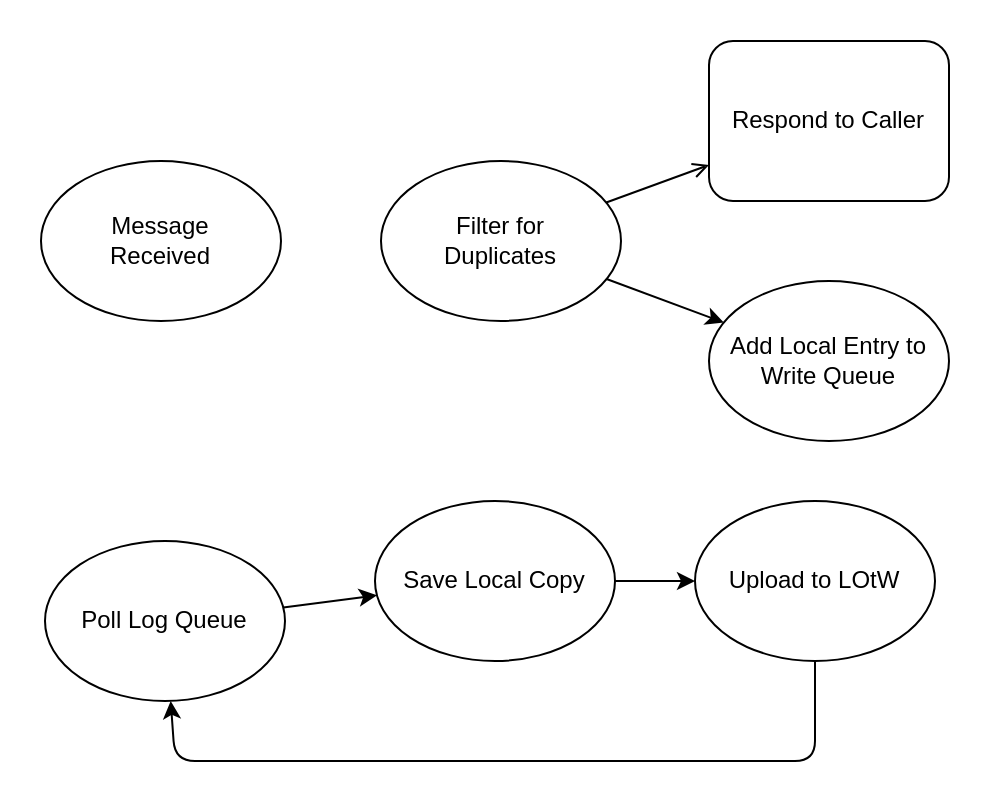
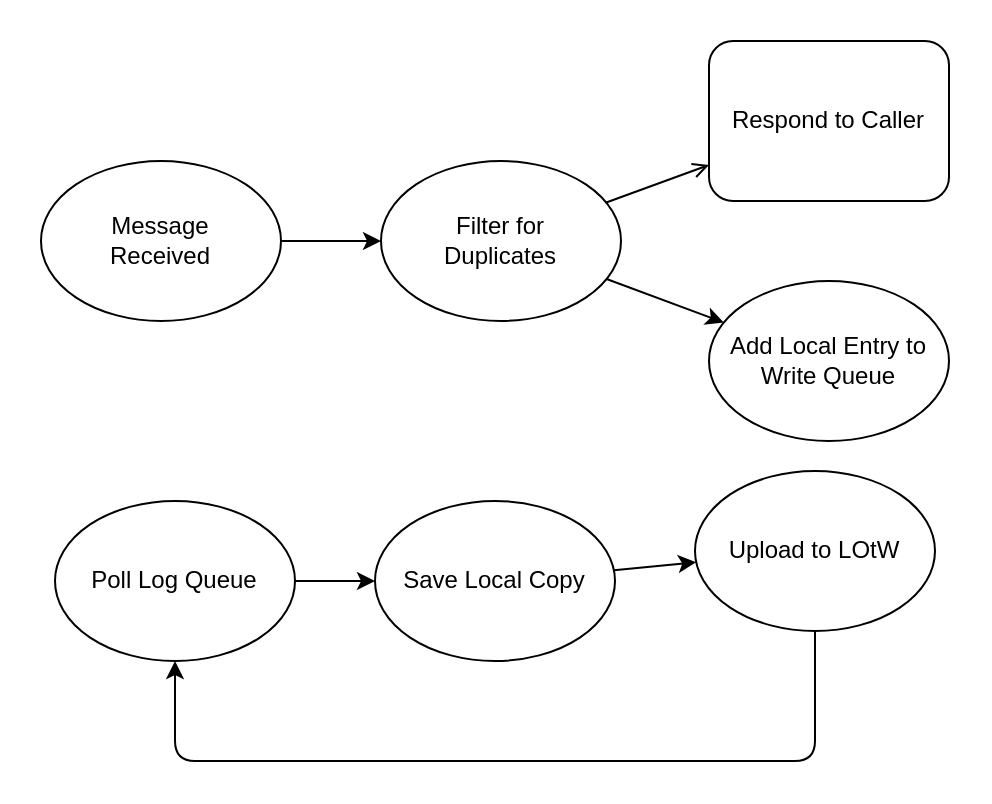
none -> (324, 241)
(815, 581) -> (815, 551)
(165, 621) -> (175, 581)
